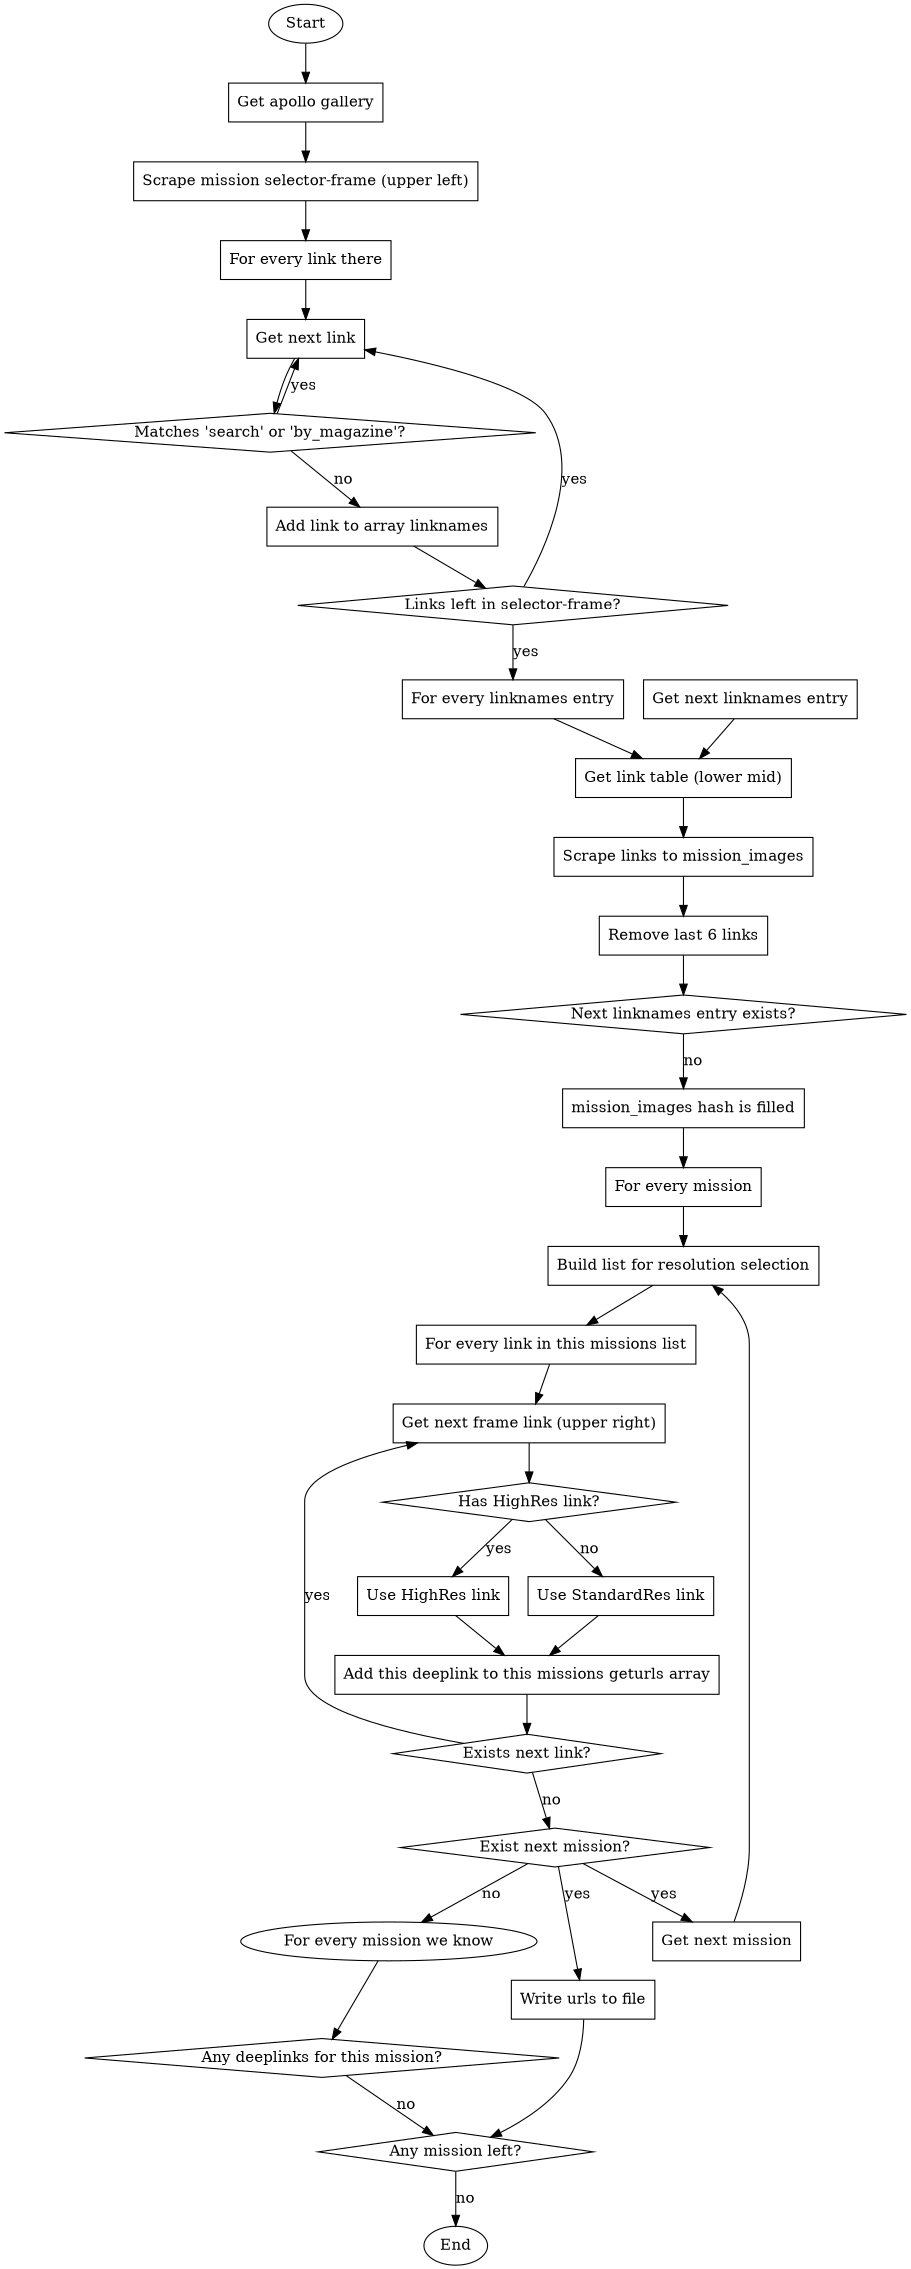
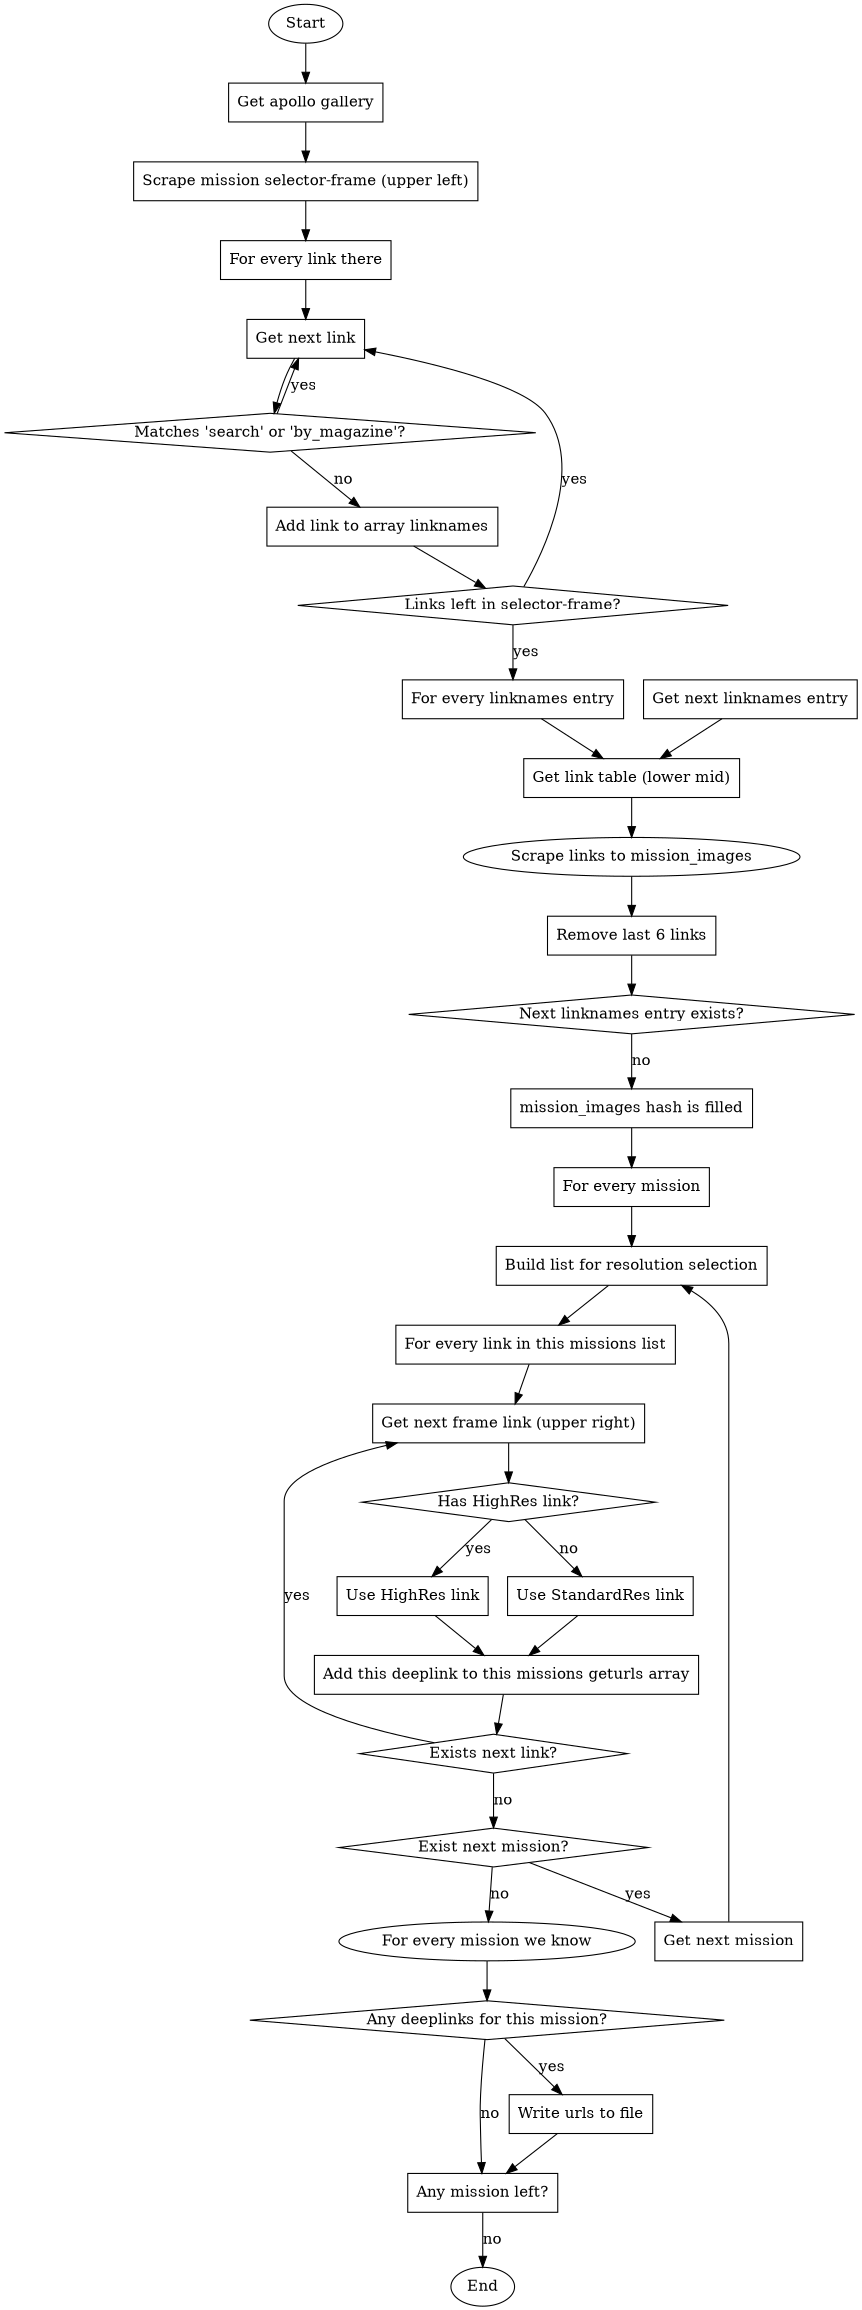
(683, 857) -> (632, 857)
(568, 1918) -> (529, 2063)
(456, 2152) -> (483, 2193)
